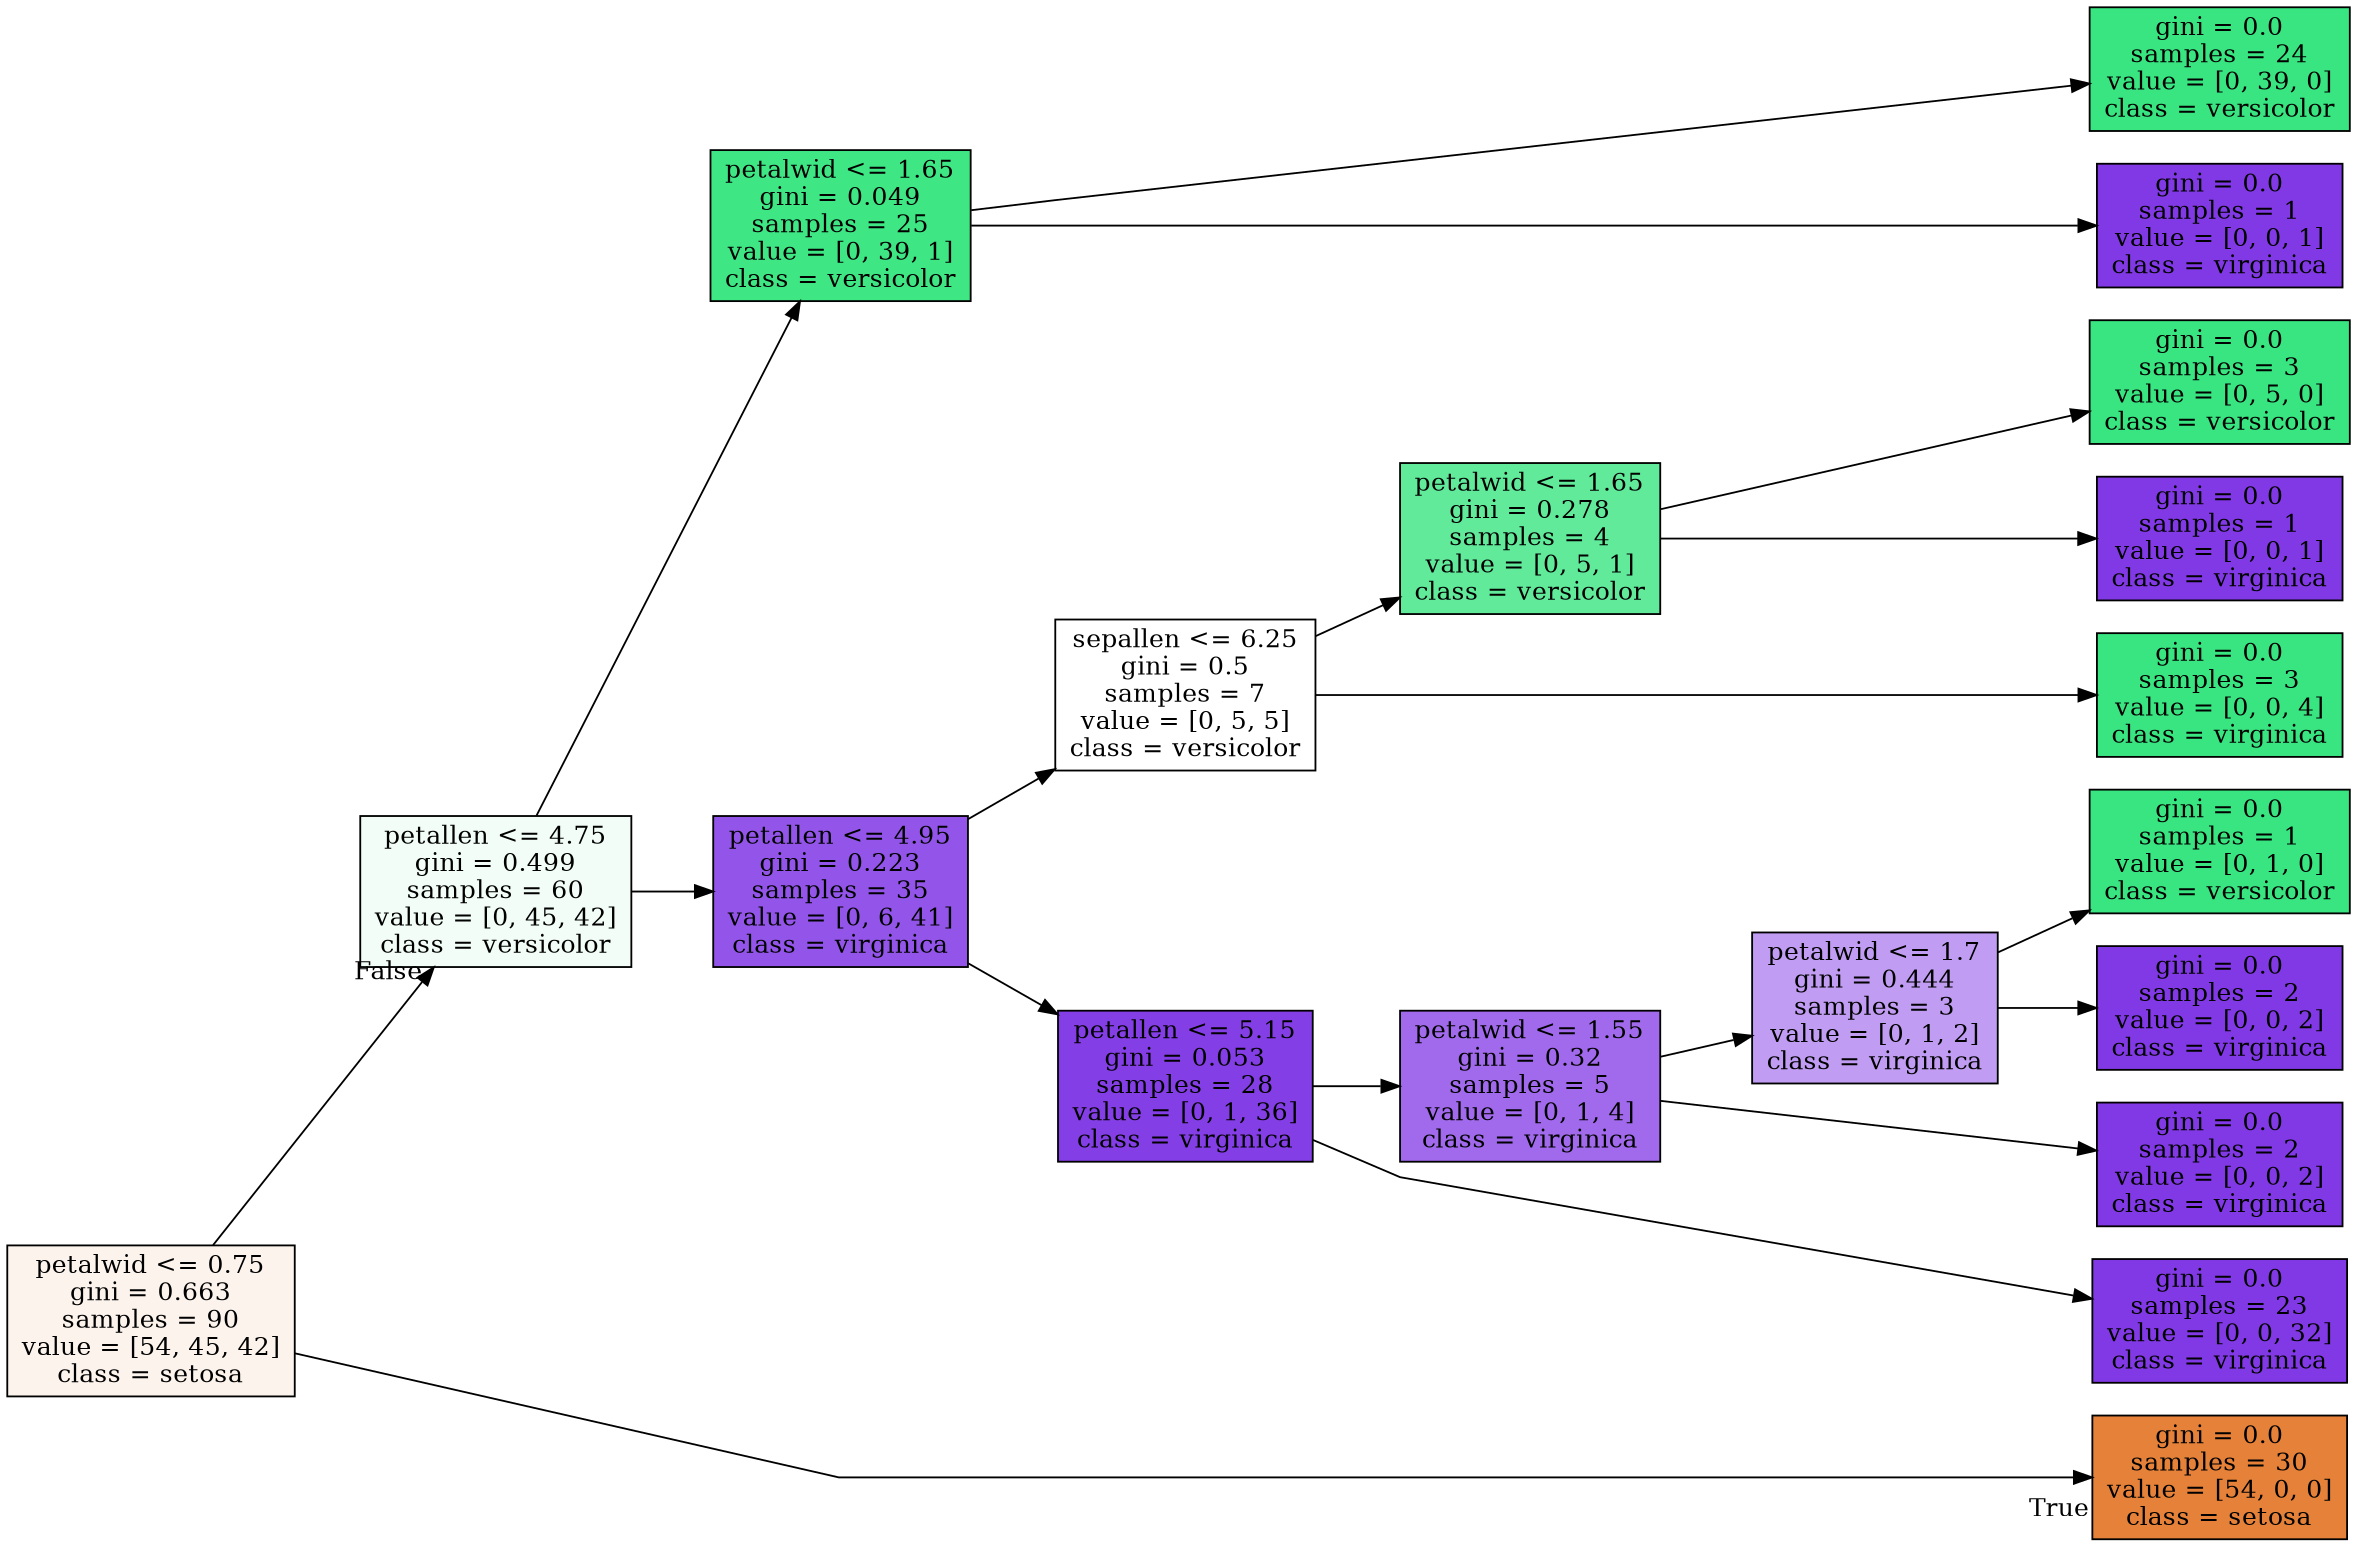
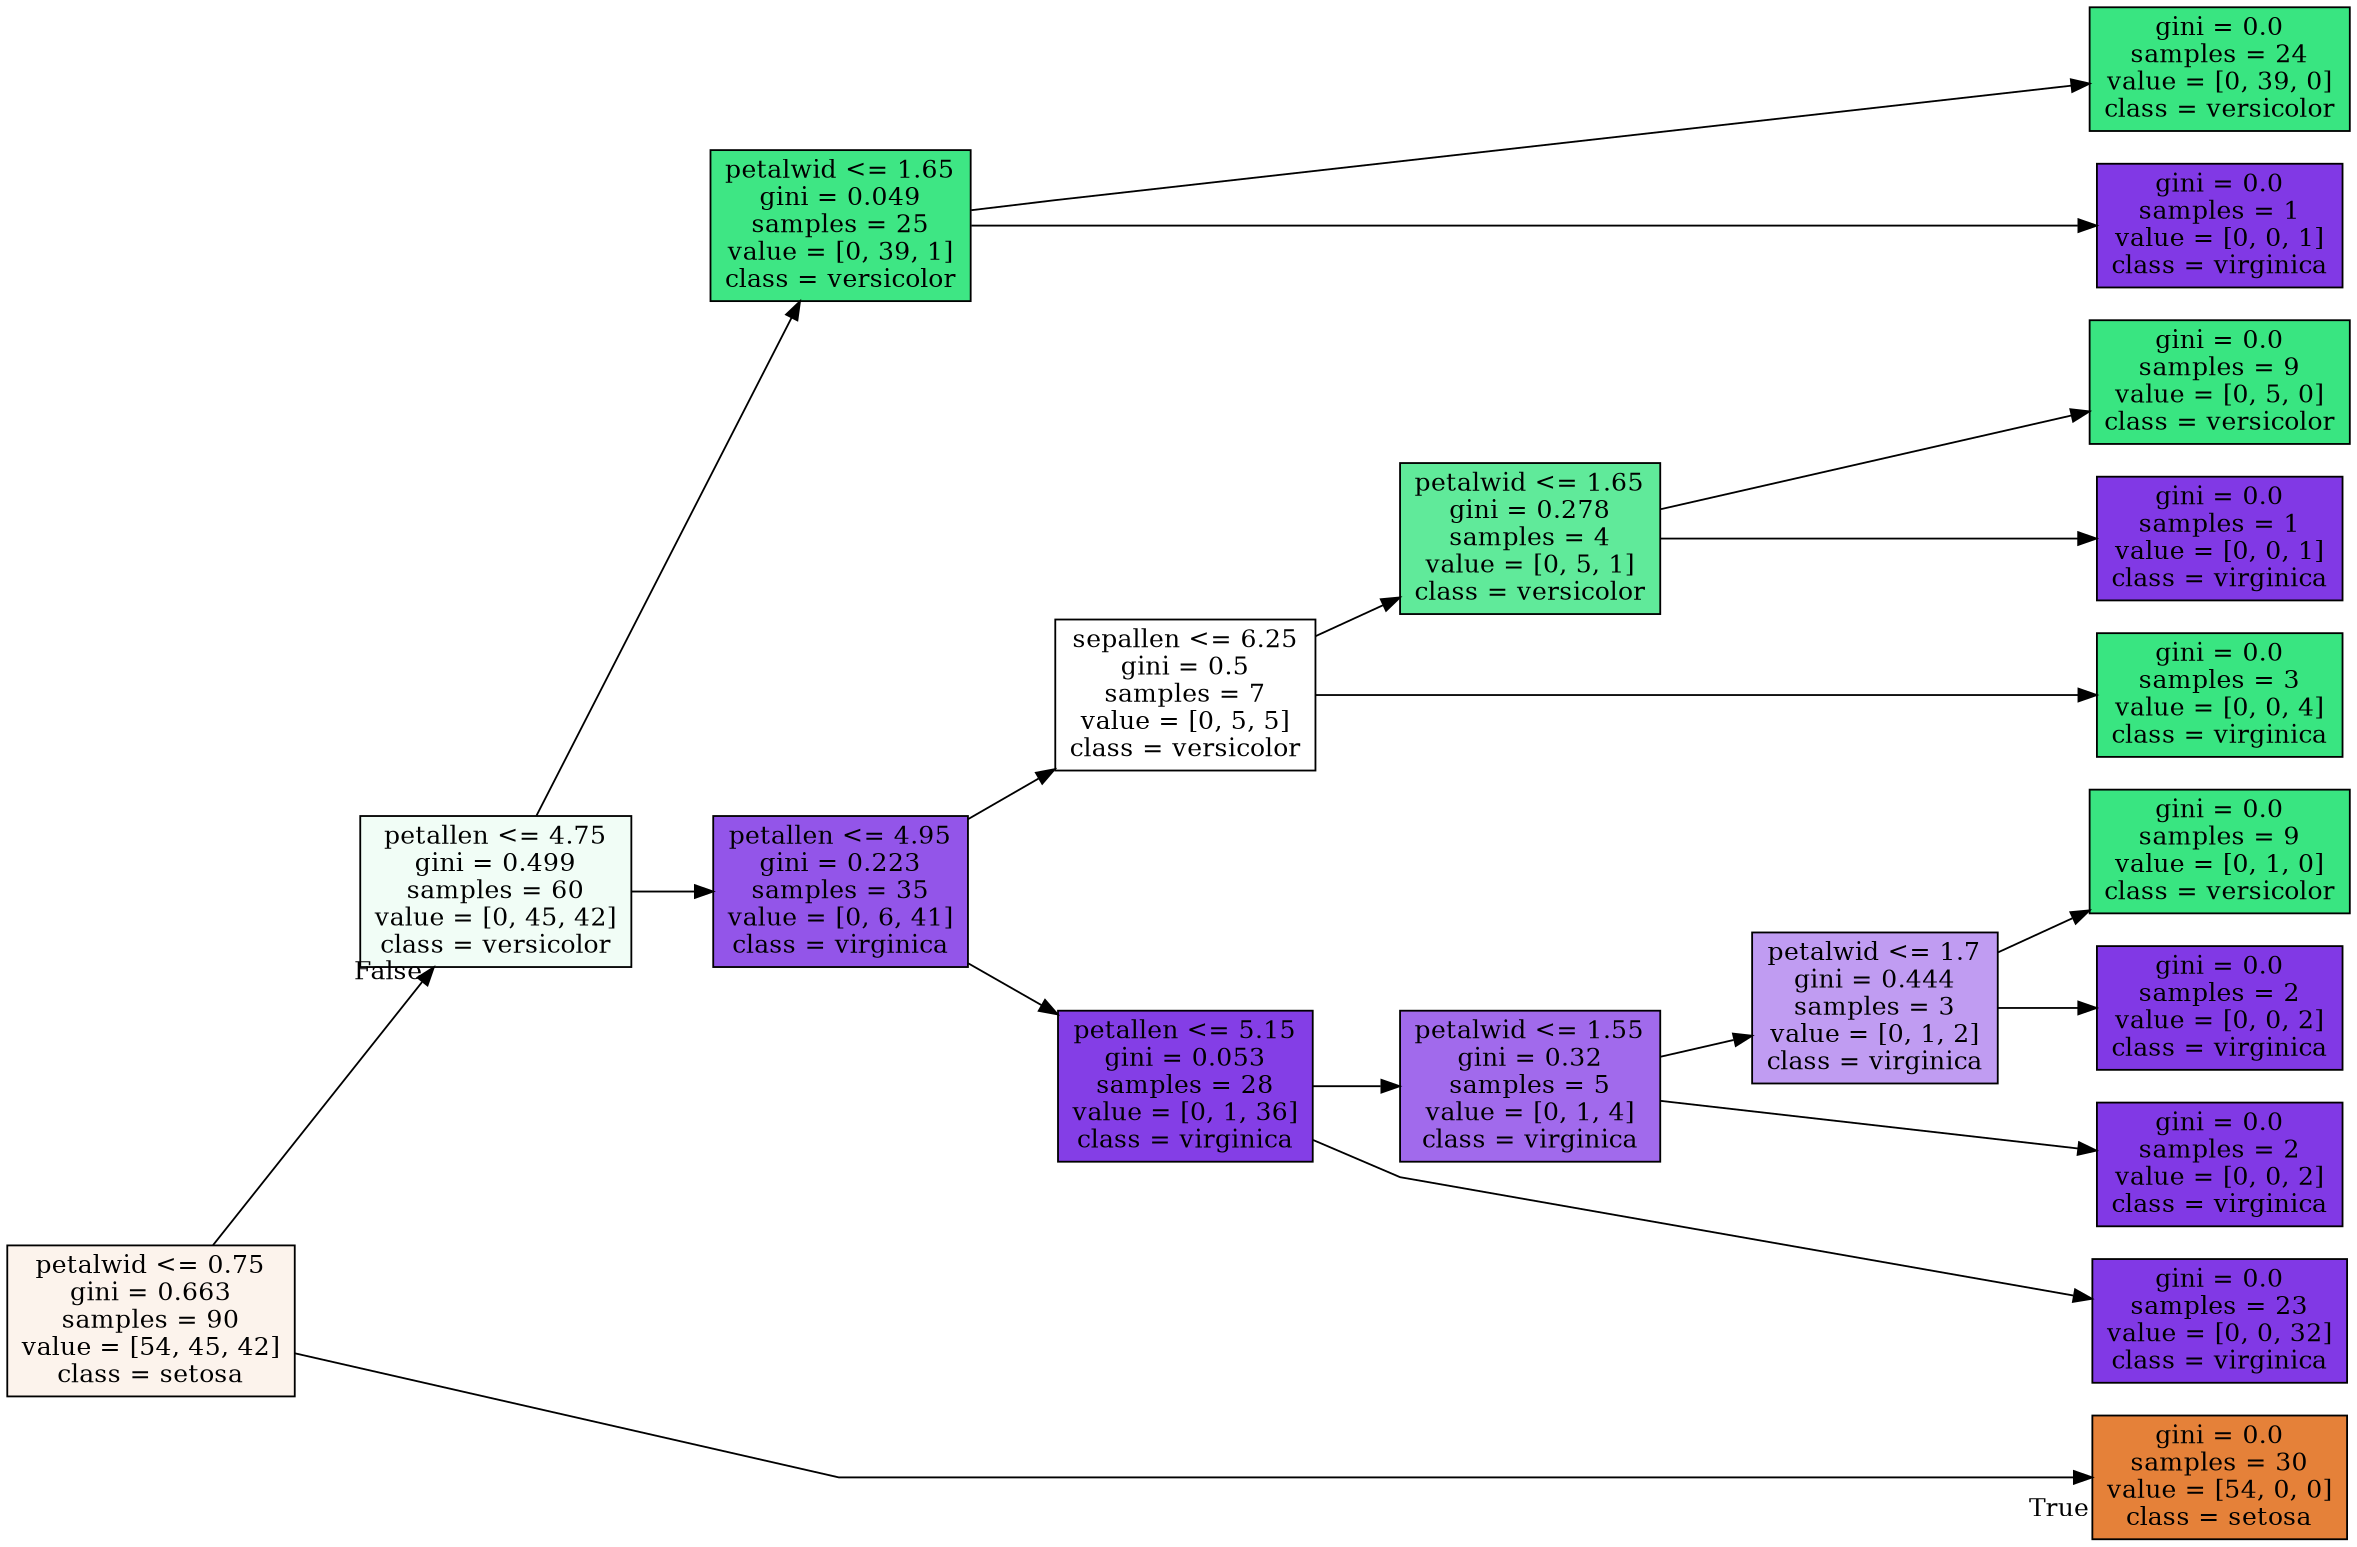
(2220, 382) -> (2220, 382)
(2220, 852) -> (2220, 852)
